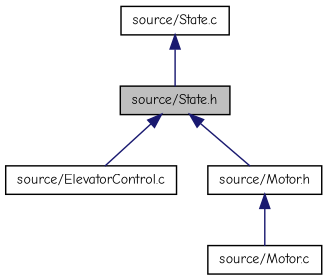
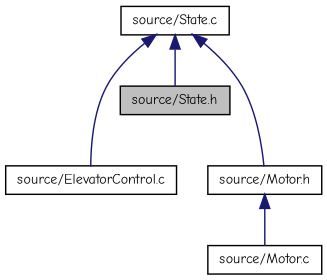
(128, 145) -> (102, 98)
(225, 145) -> (248, 98)
